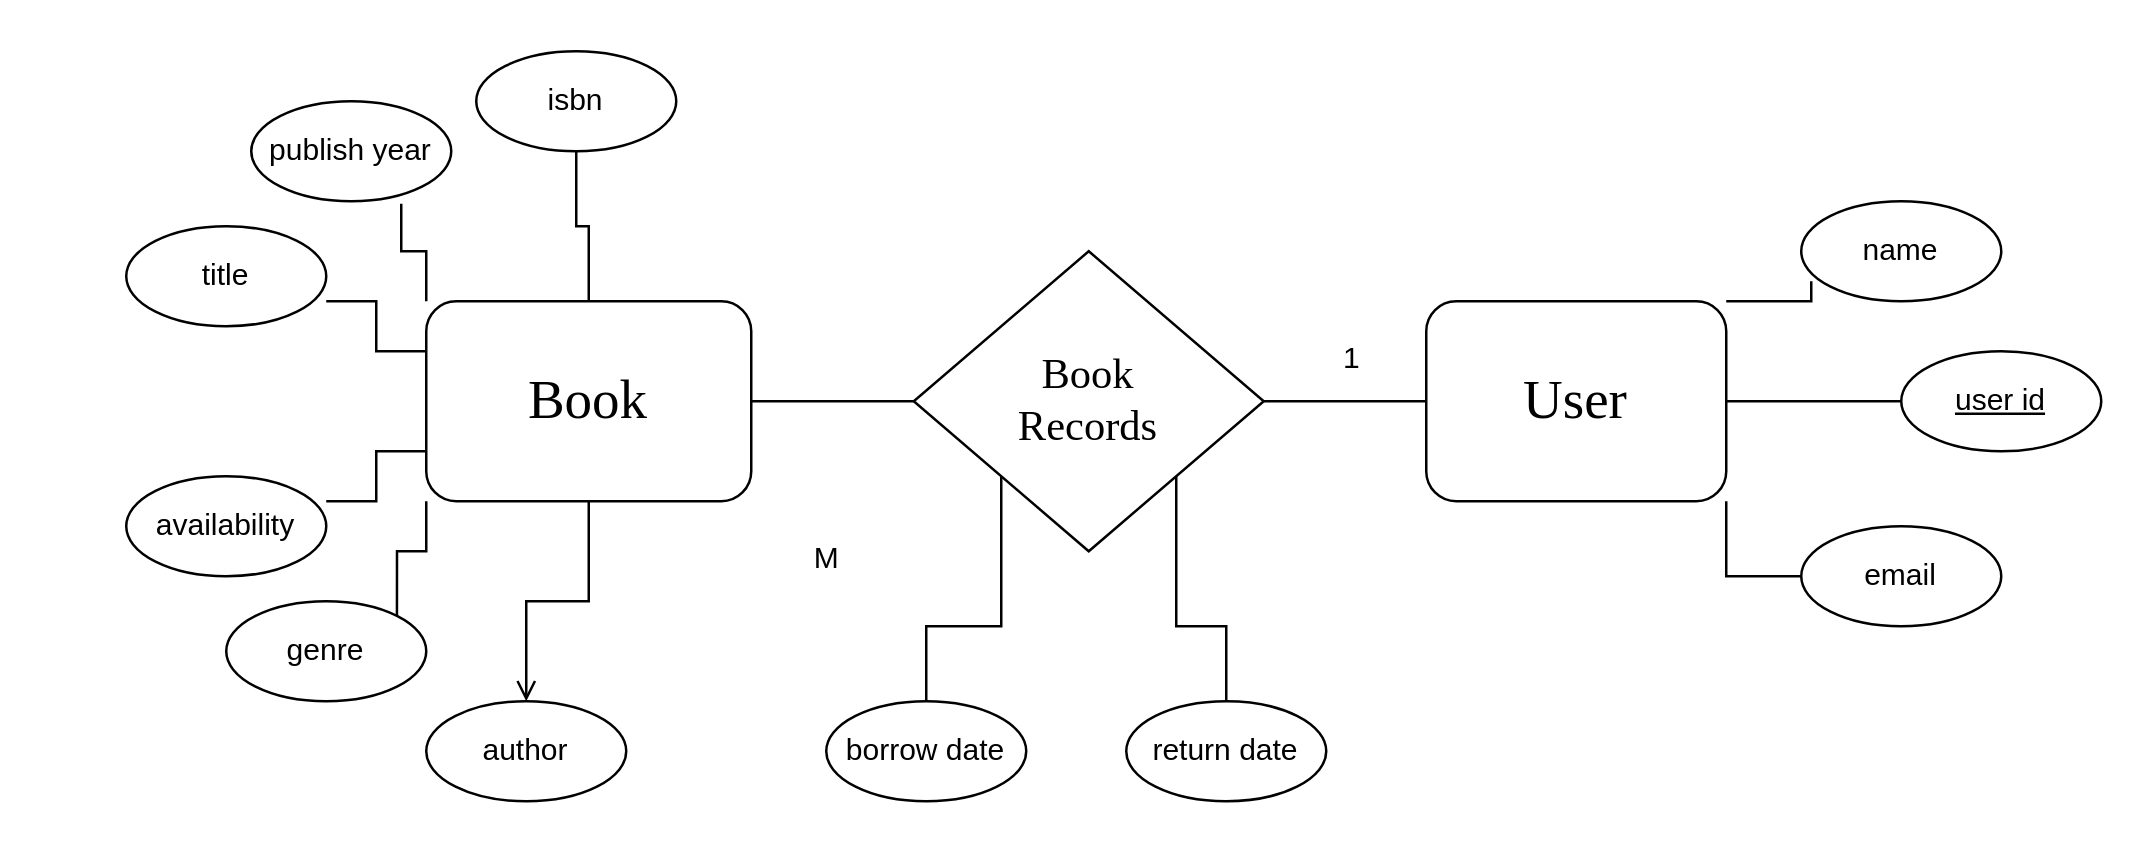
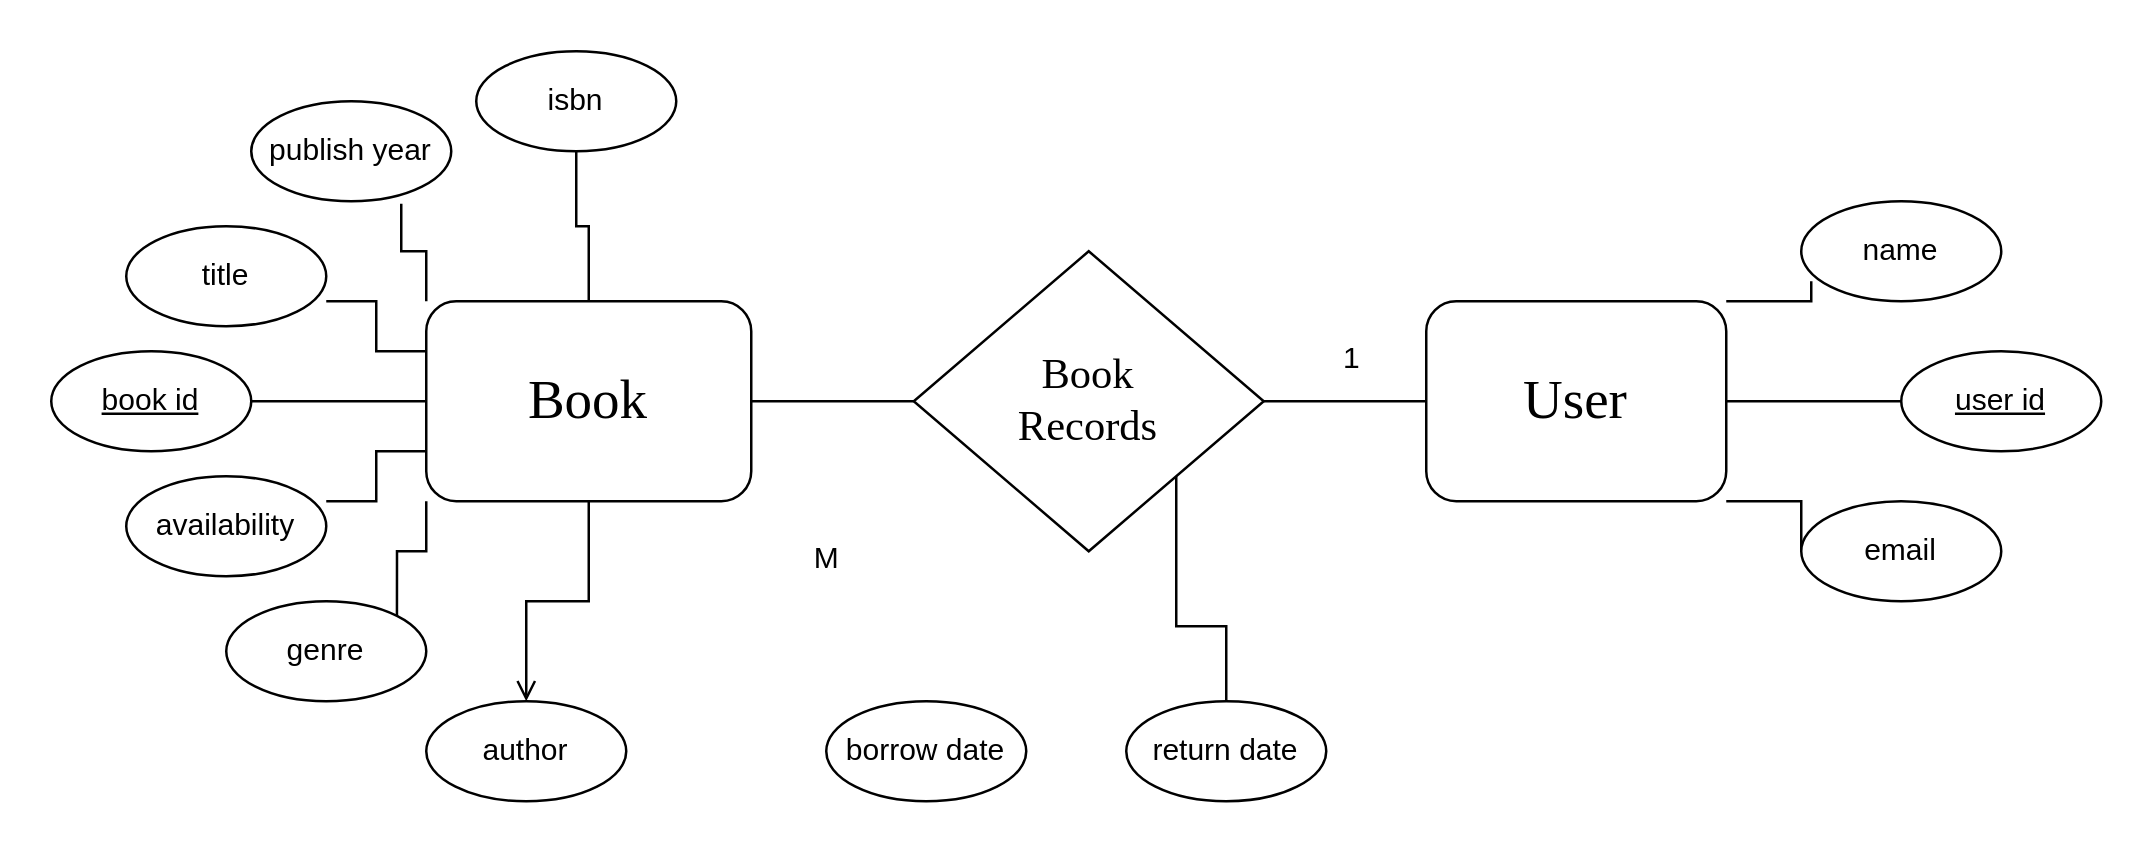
none -> (151, 401)
none -> (339, 401)
(1901, 576) -> (1901, 551)
(1001, 626) -> none
